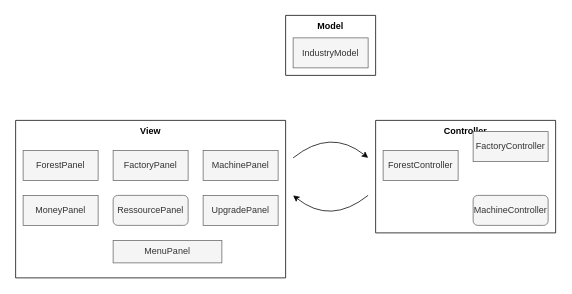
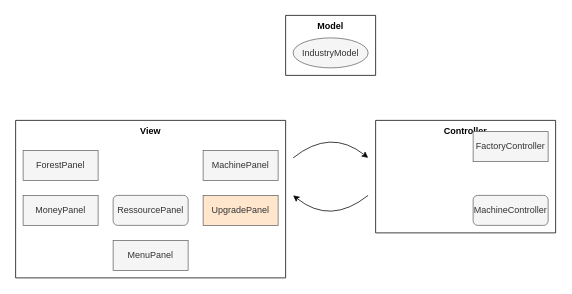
(330, 53) -> (330, 53)
(150, 165) -> none
(420, 165) -> none
(240, 210) -> (240, 210)
(167, 252) -> (150, 255)
